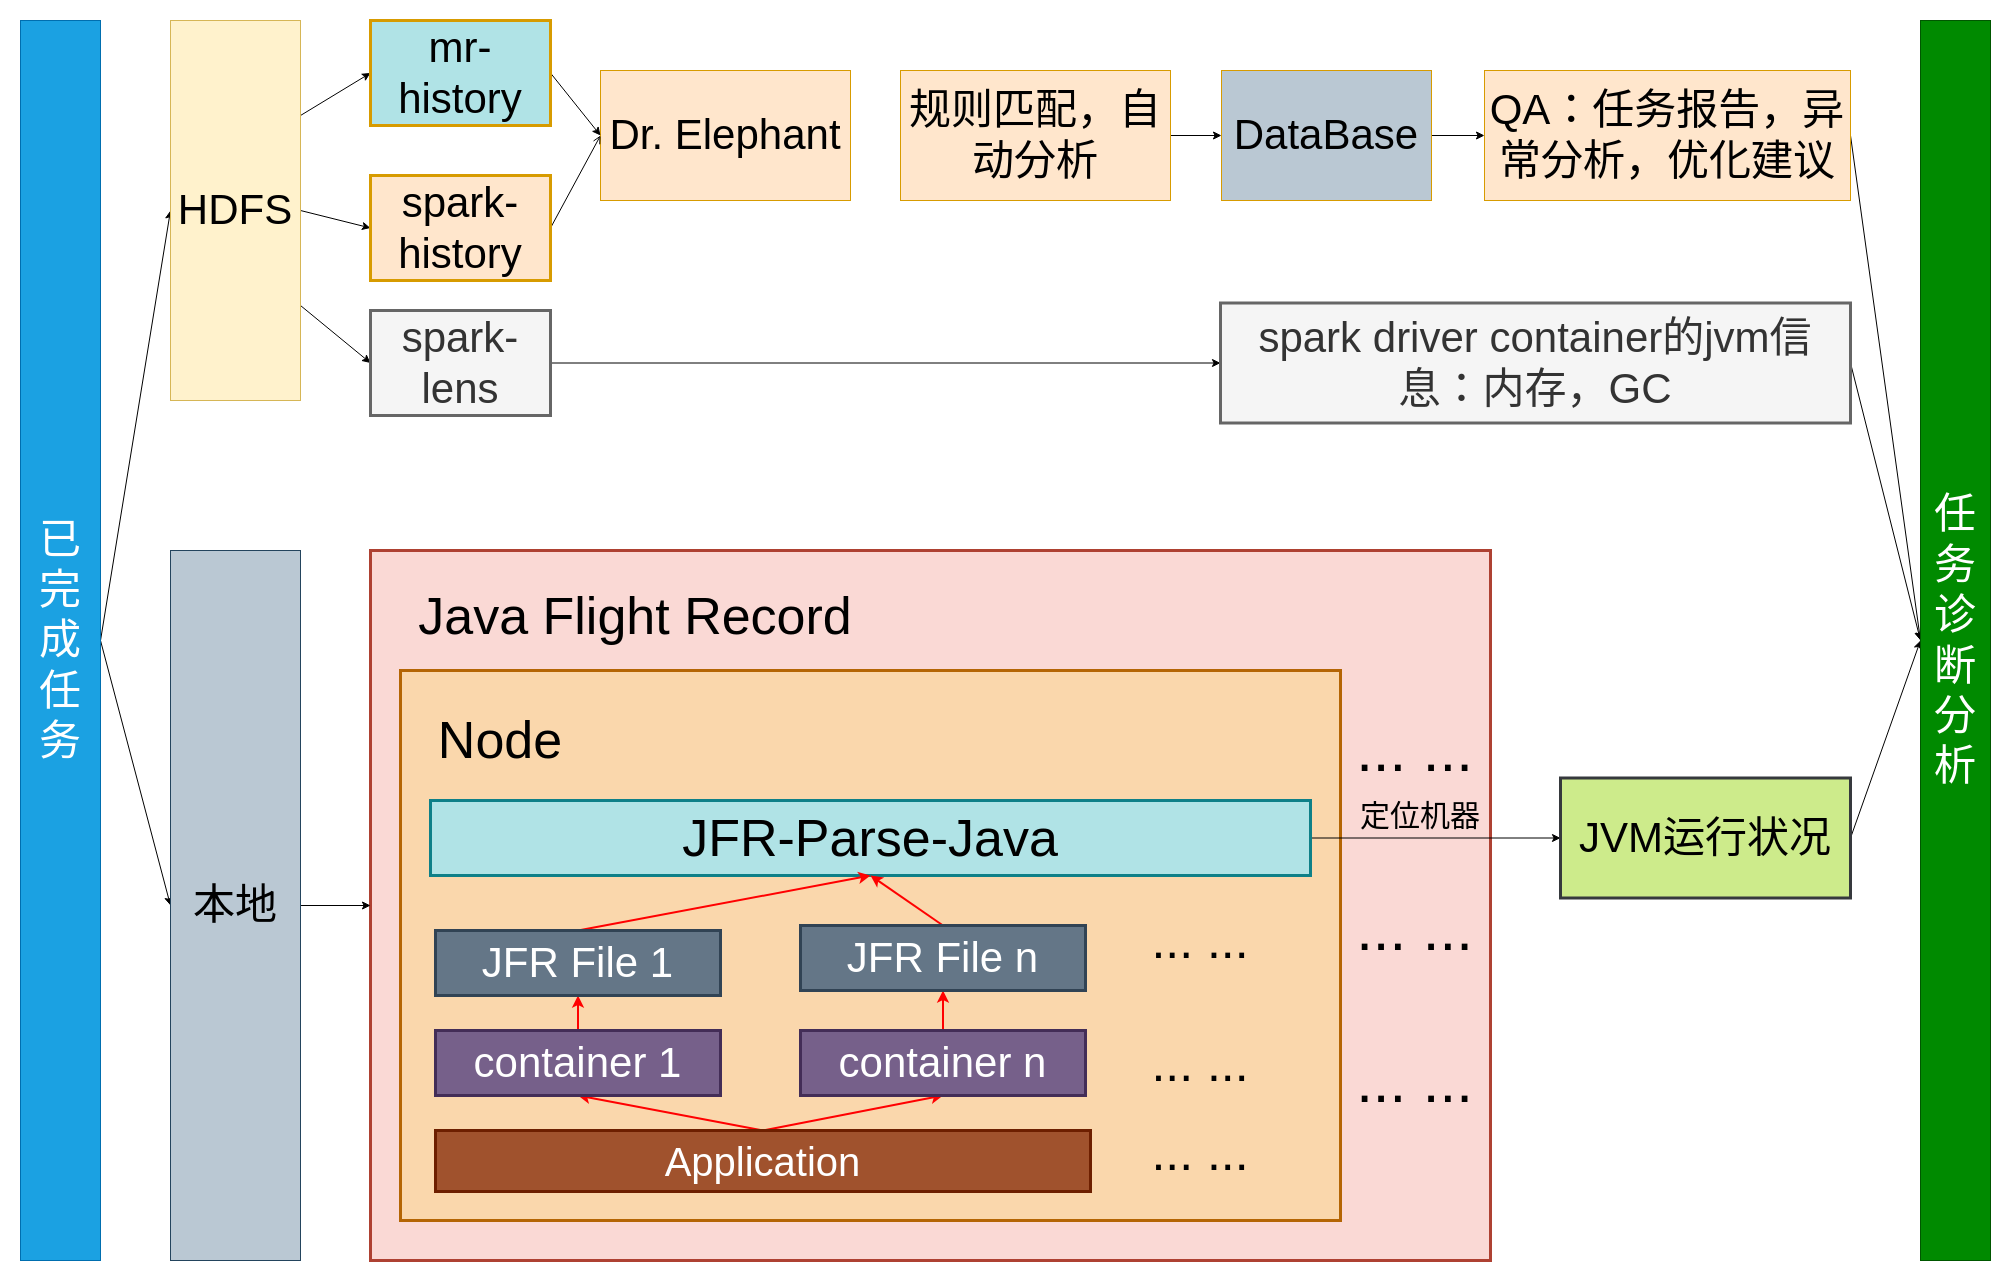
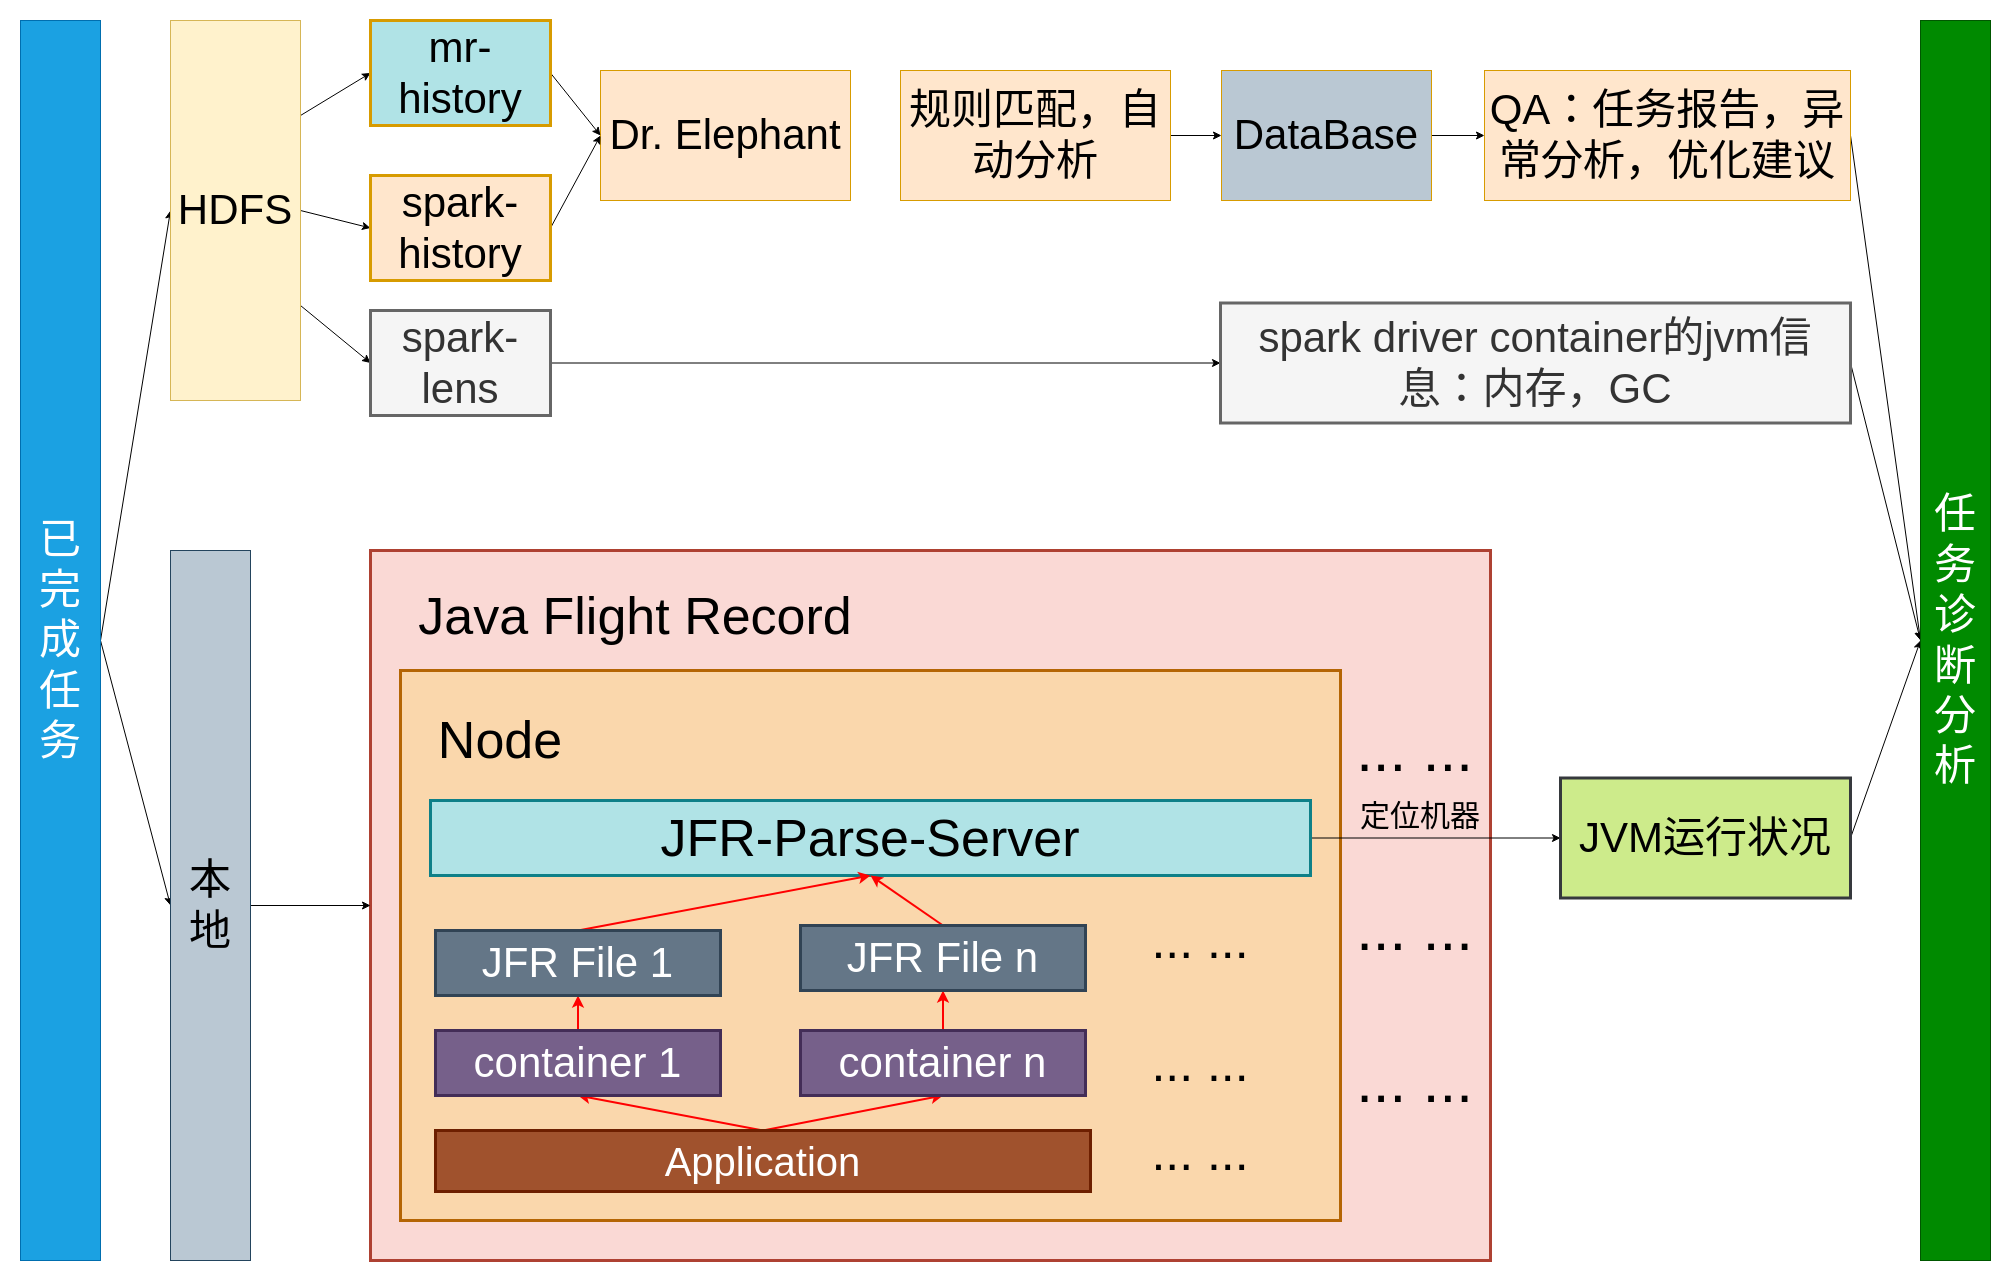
(598, 141) -> (597, 143)
(871, 839) -> (871, 839)
(236, 906) -> (211, 906)
